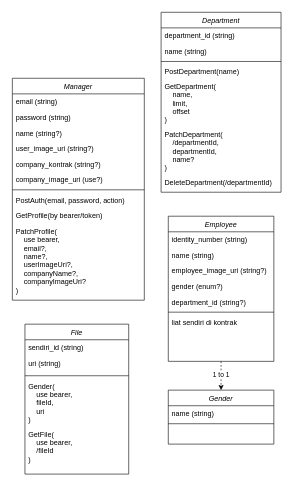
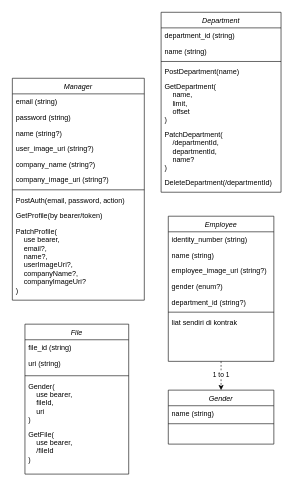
(64, 164) -> (58, 164)
(61, 180) -> (66, 180)
(62, 348) -> (56, 348)
